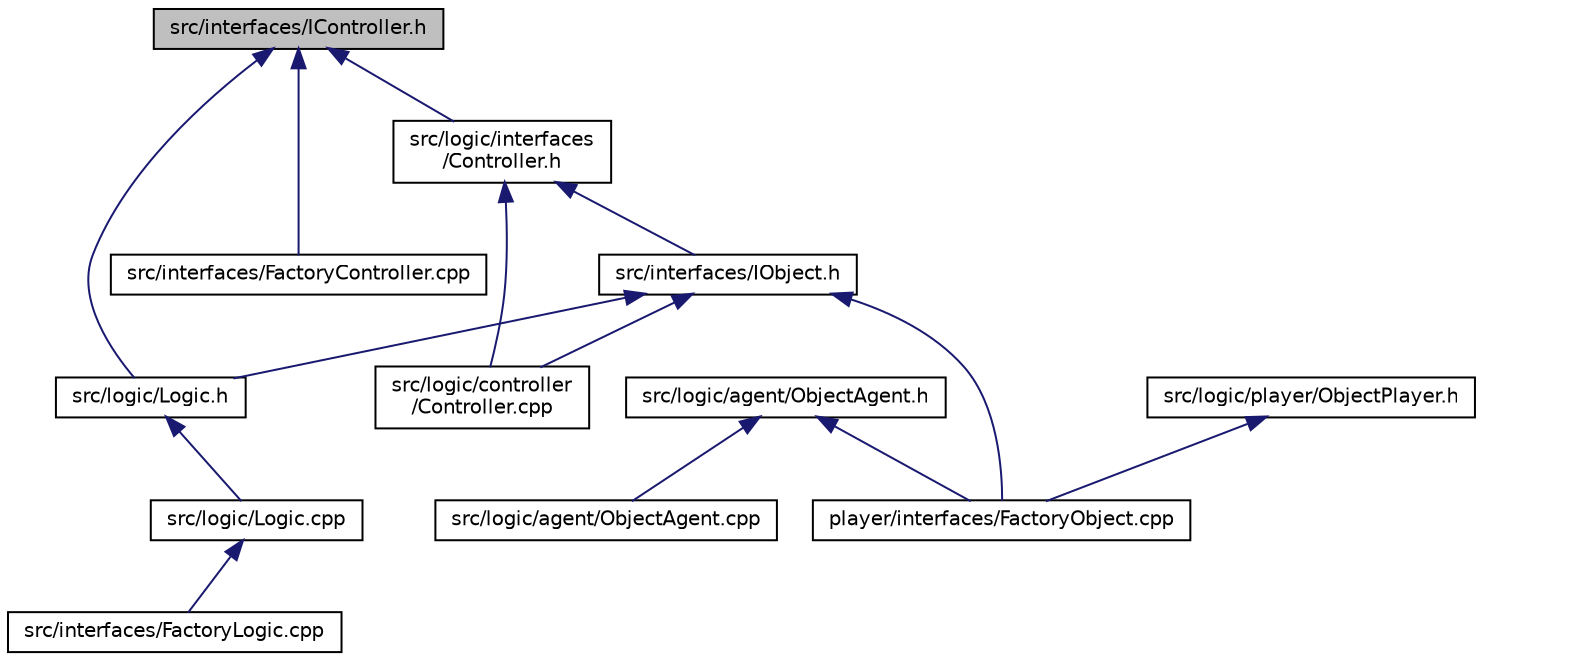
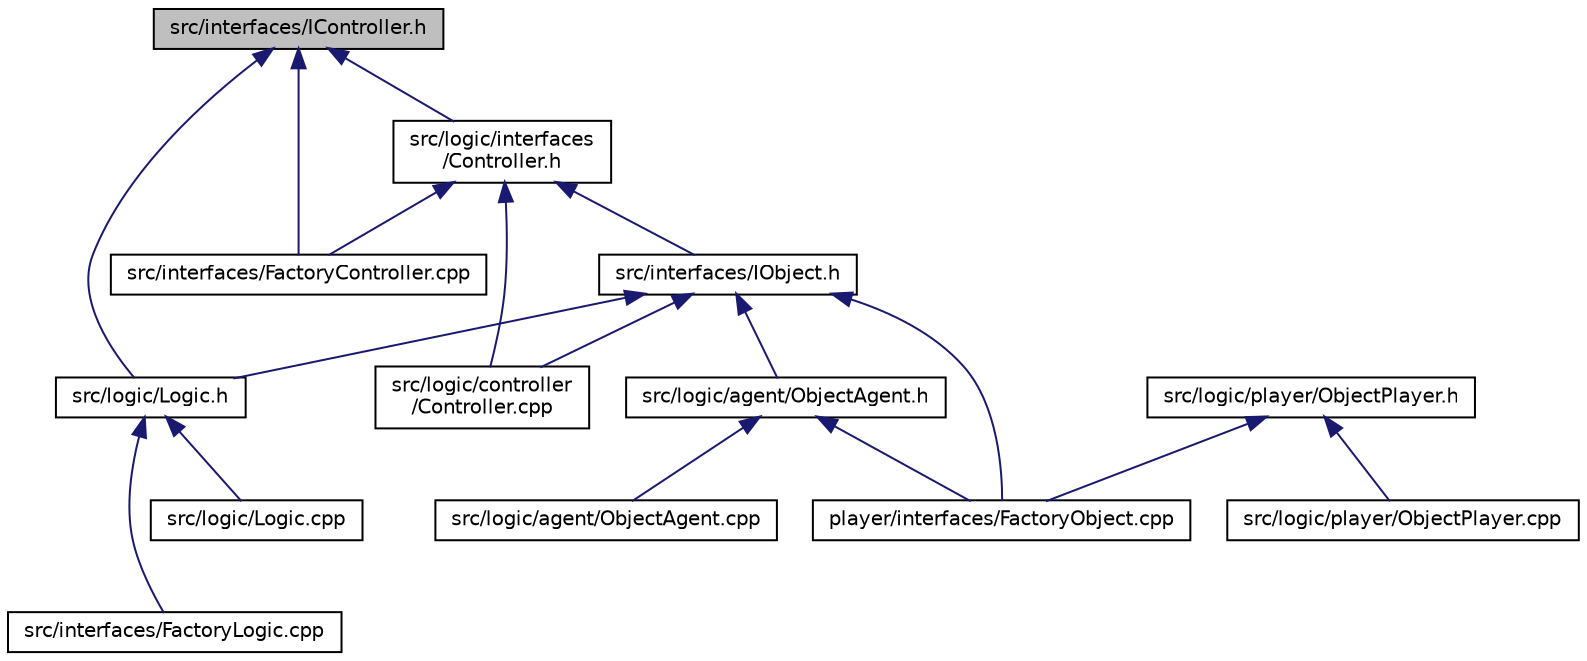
none -> (383, 224)
none -> (761, 345)
none -> (1403, 520)
(209, 585) -> (131, 528)
